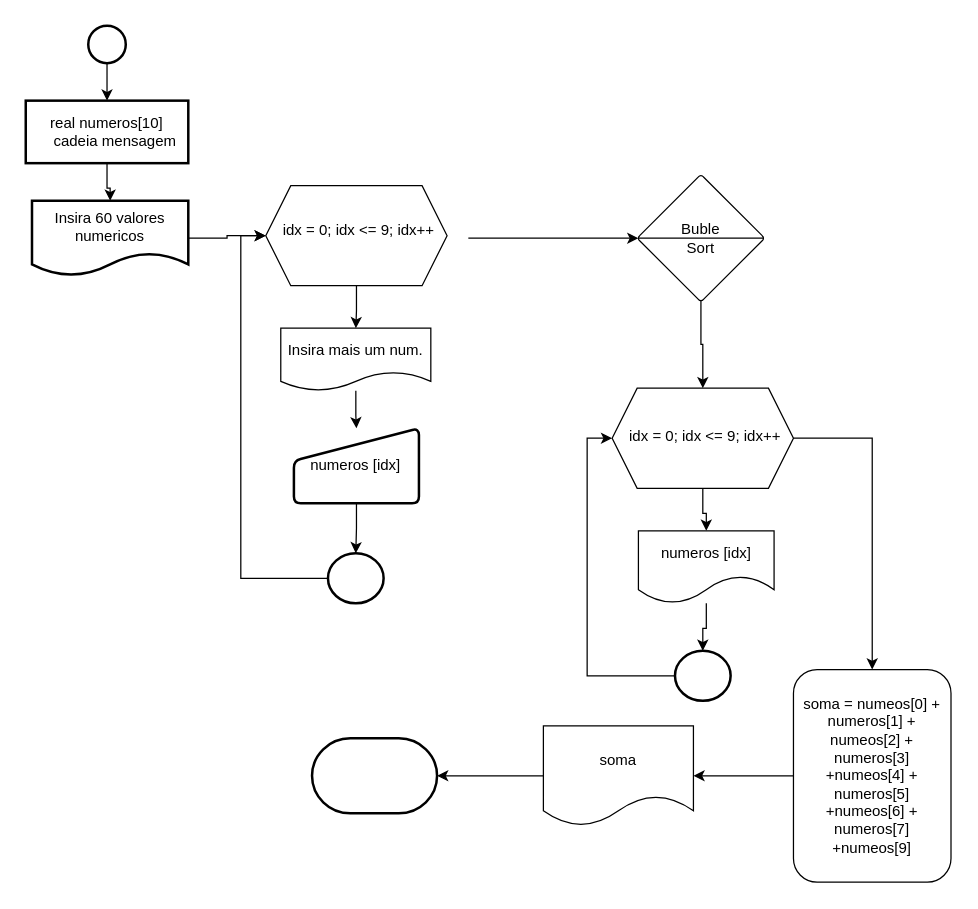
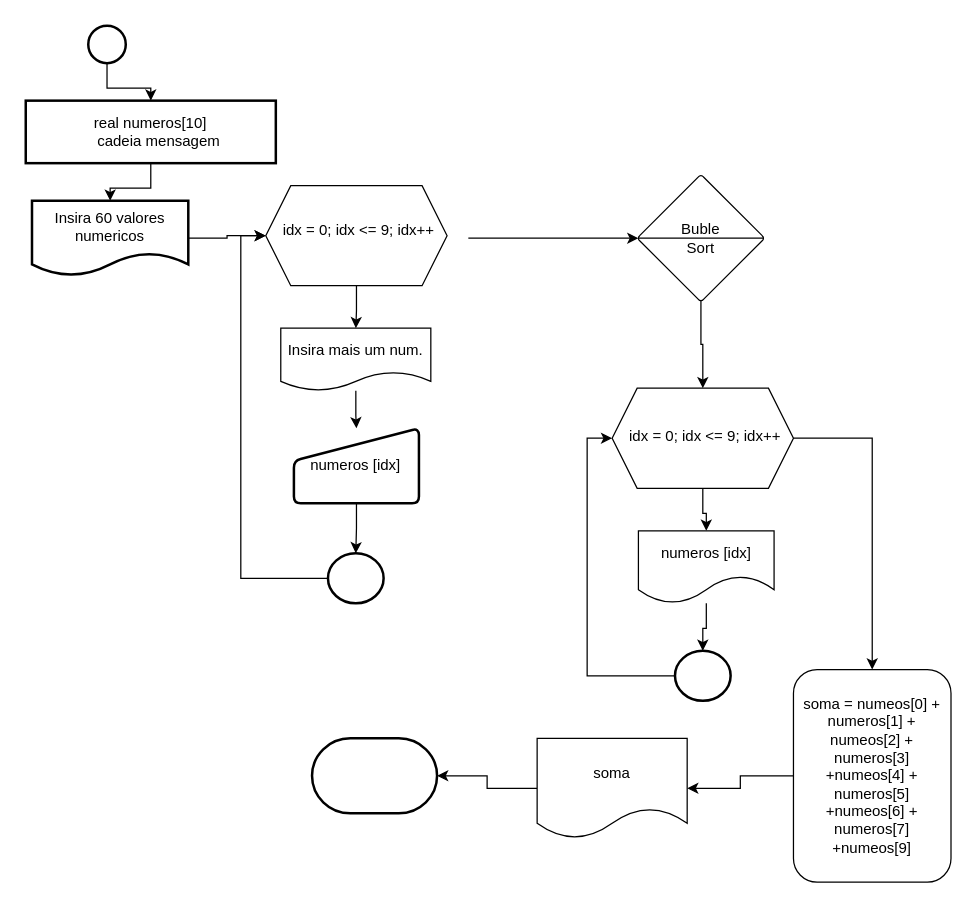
(107, 132) -> (151, 132)
(618, 776) -> (612, 788)
